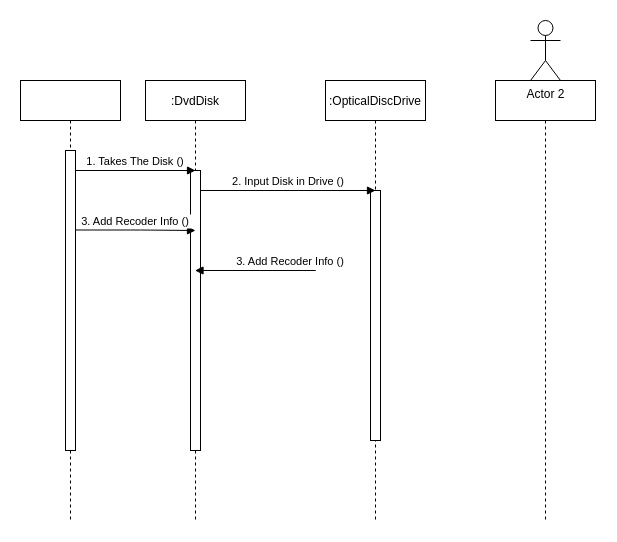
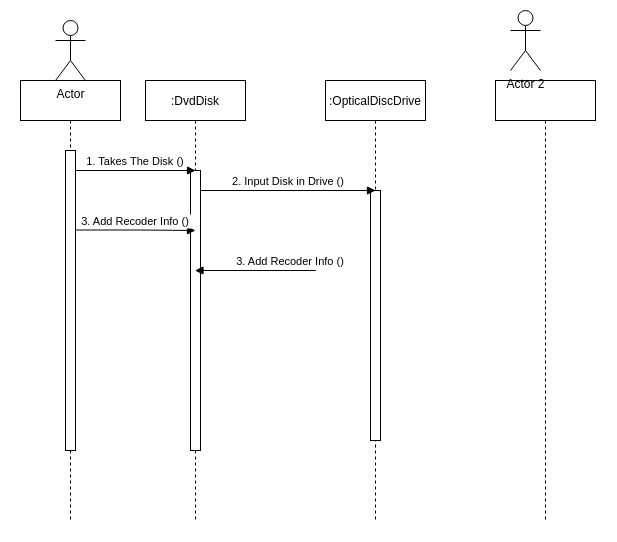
none -> (71, 51)
(546, 51) -> (526, 41)
